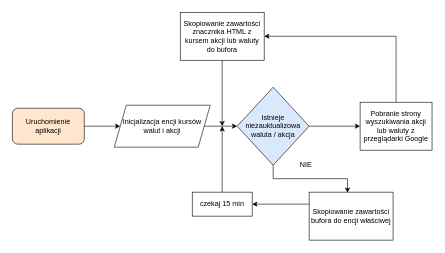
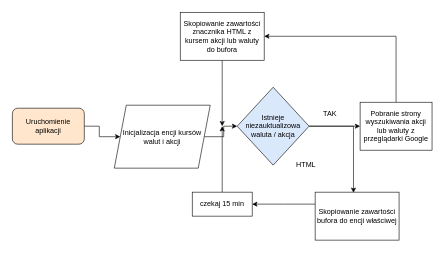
none -> (330, 114)
(162, 126) -> (162, 137)
(306, 165) -> (306, 165)
(351, 216) -> (357, 216)
